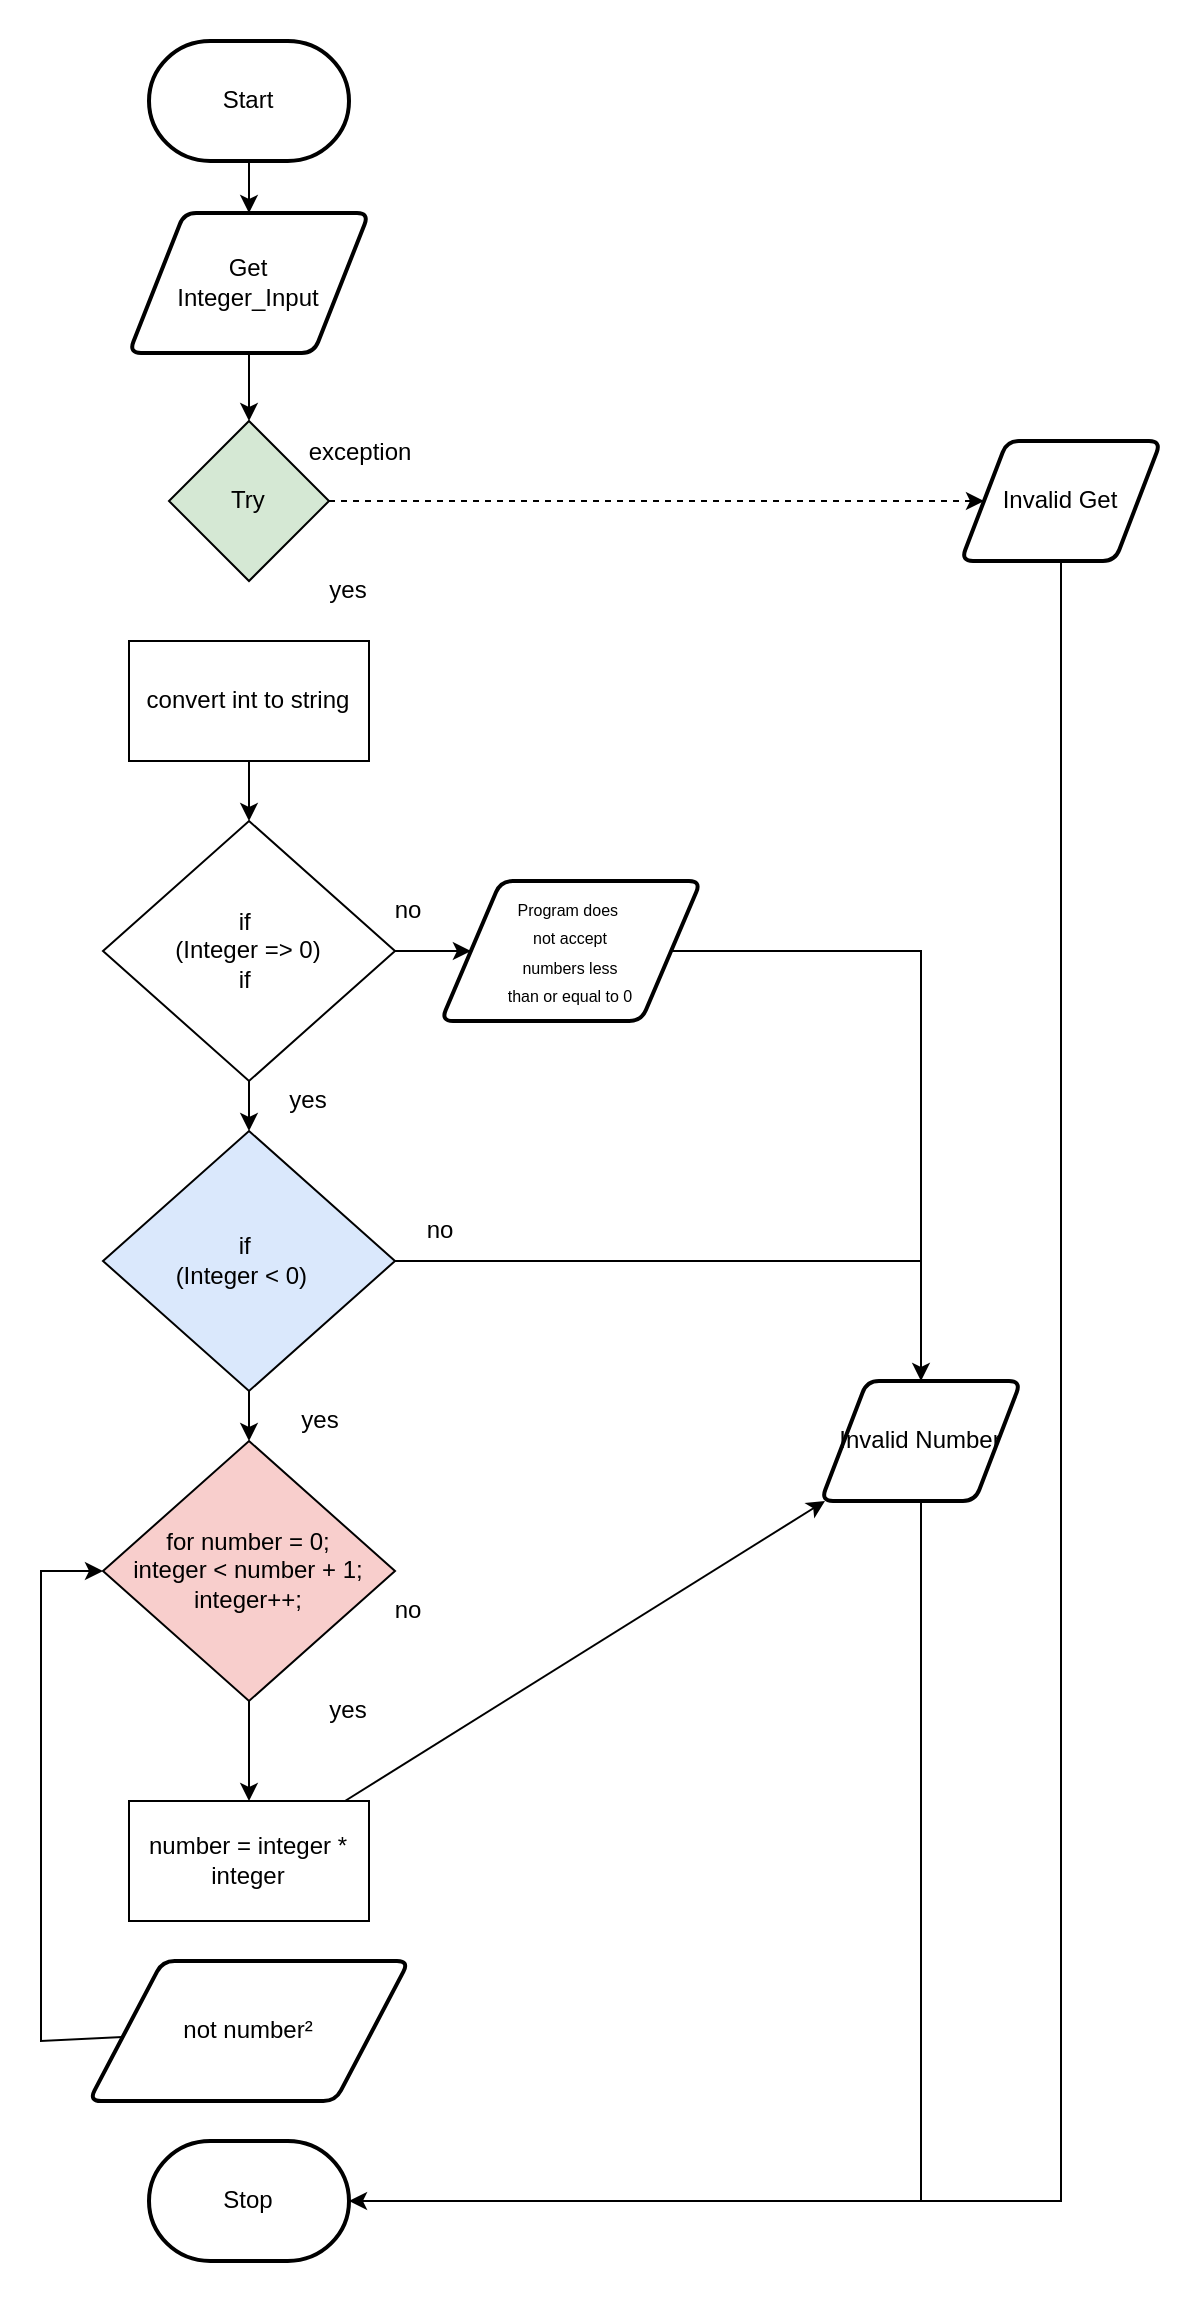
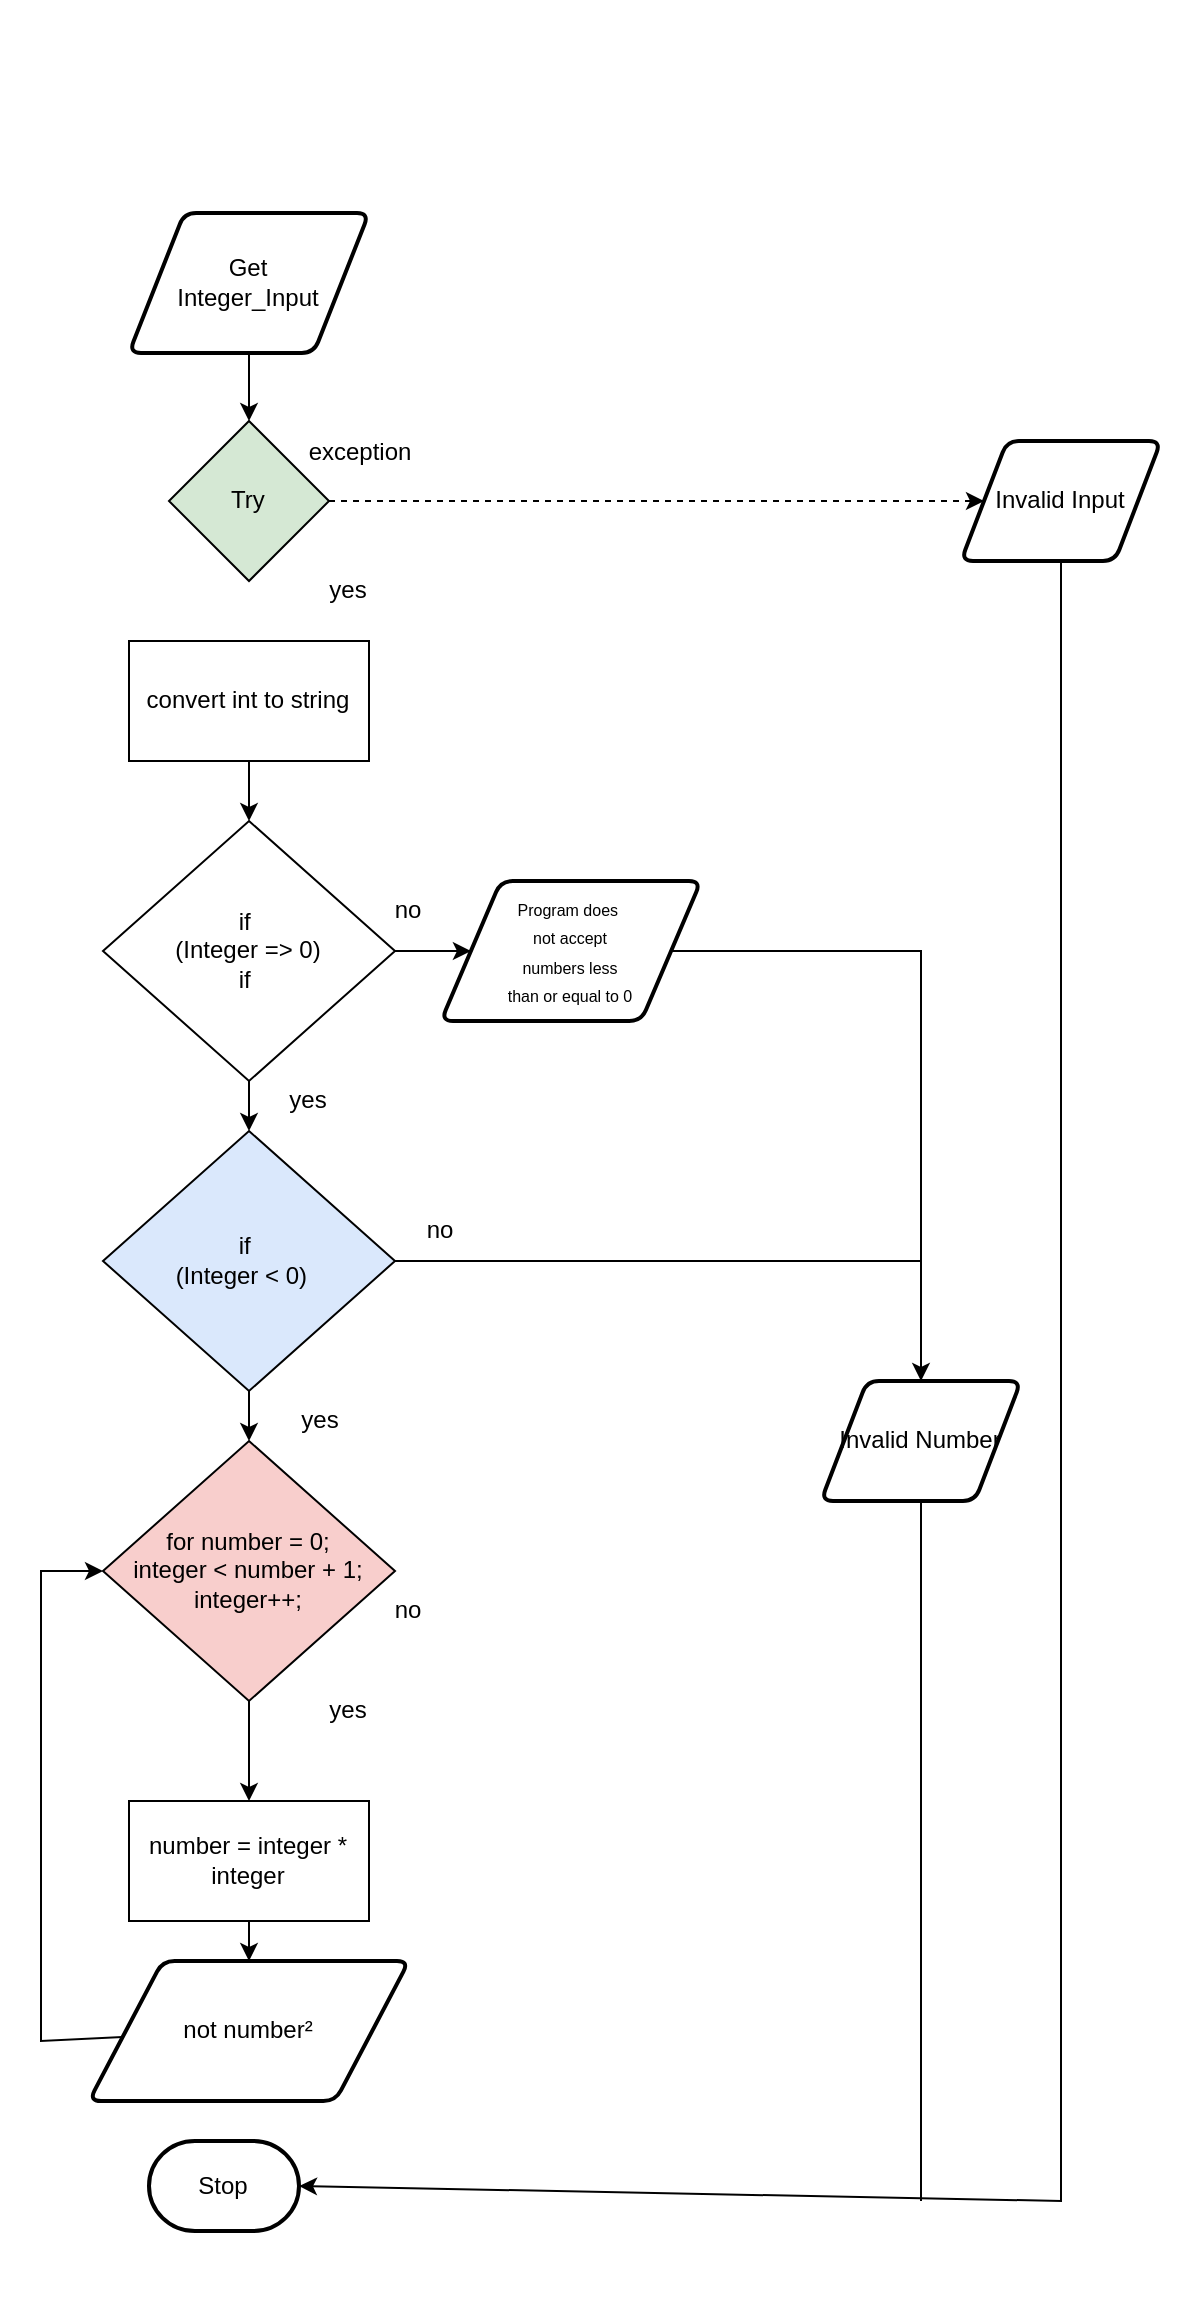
(249, 101) -> none
(249, 180) -> none
(1061, 501) -> (1061, 501)
(579, 1655) -> (249, 1934)
(249, 2201) -> (224, 2186)
